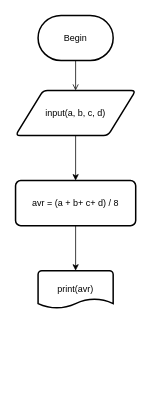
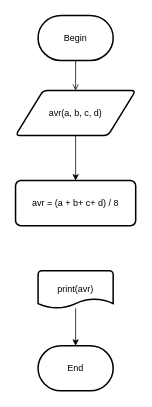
(75, 113) -> (75, 113)
(75, 245) -> none
none -> (75, 324)
none -> (75, 368)
